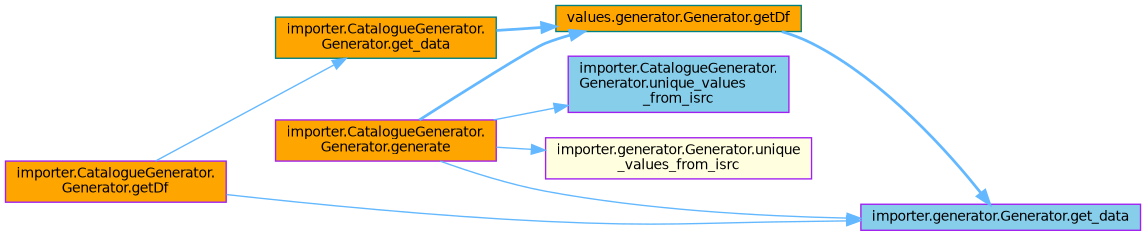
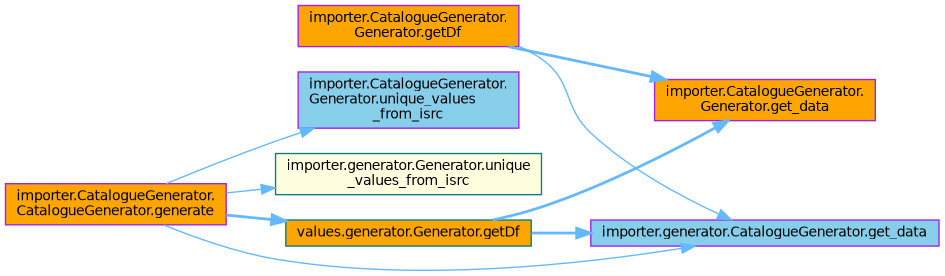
(519, 29) -> (607, 181)
(386, 38) -> (765, 100)
(245, 113) -> (580, 62)
(386, 141) -> (116, 204)
(679, 158) -> (409, 174)
(1001, 217) -> (765, 233)
